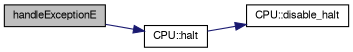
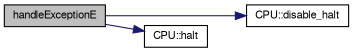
(221, 29) -> (170, 16)
